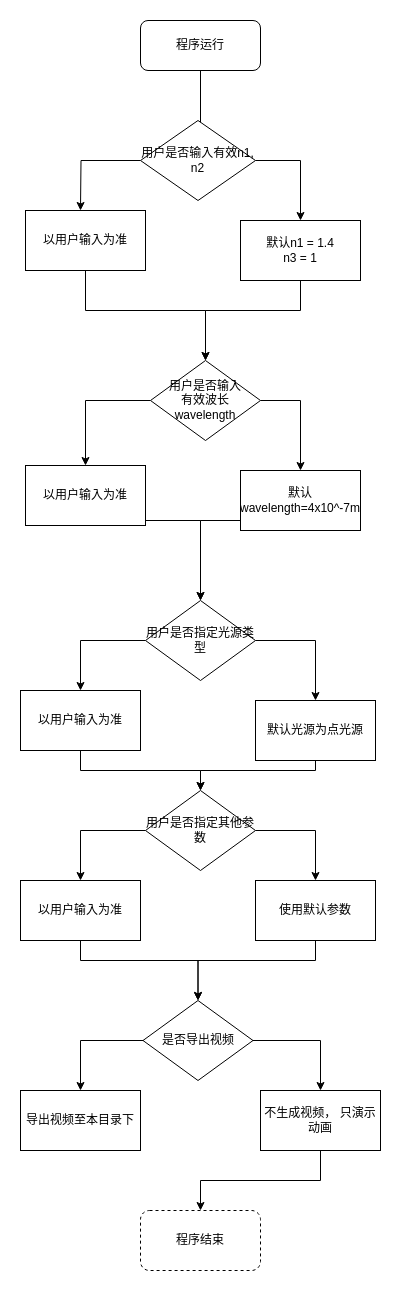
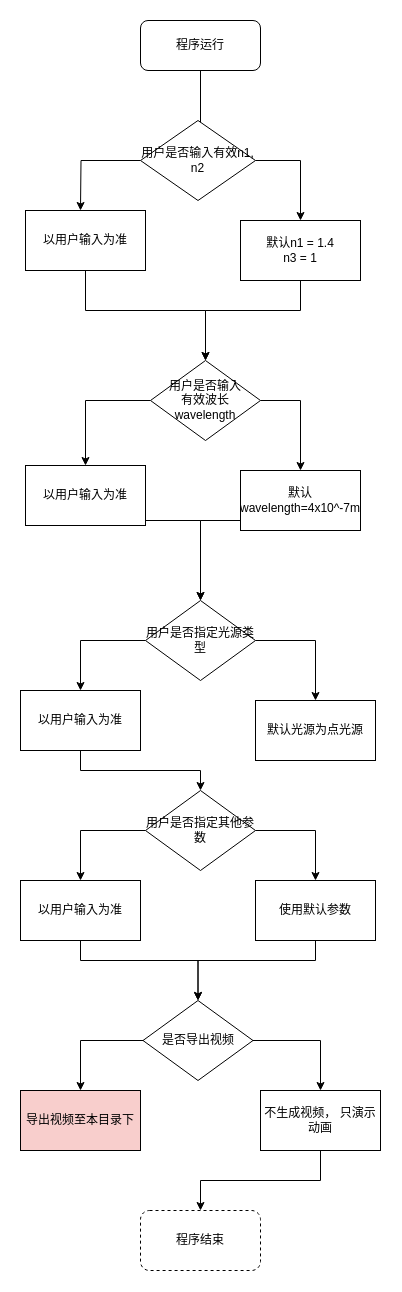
(264, 771) -> none
(81, 1121) -> (81, 1121)
